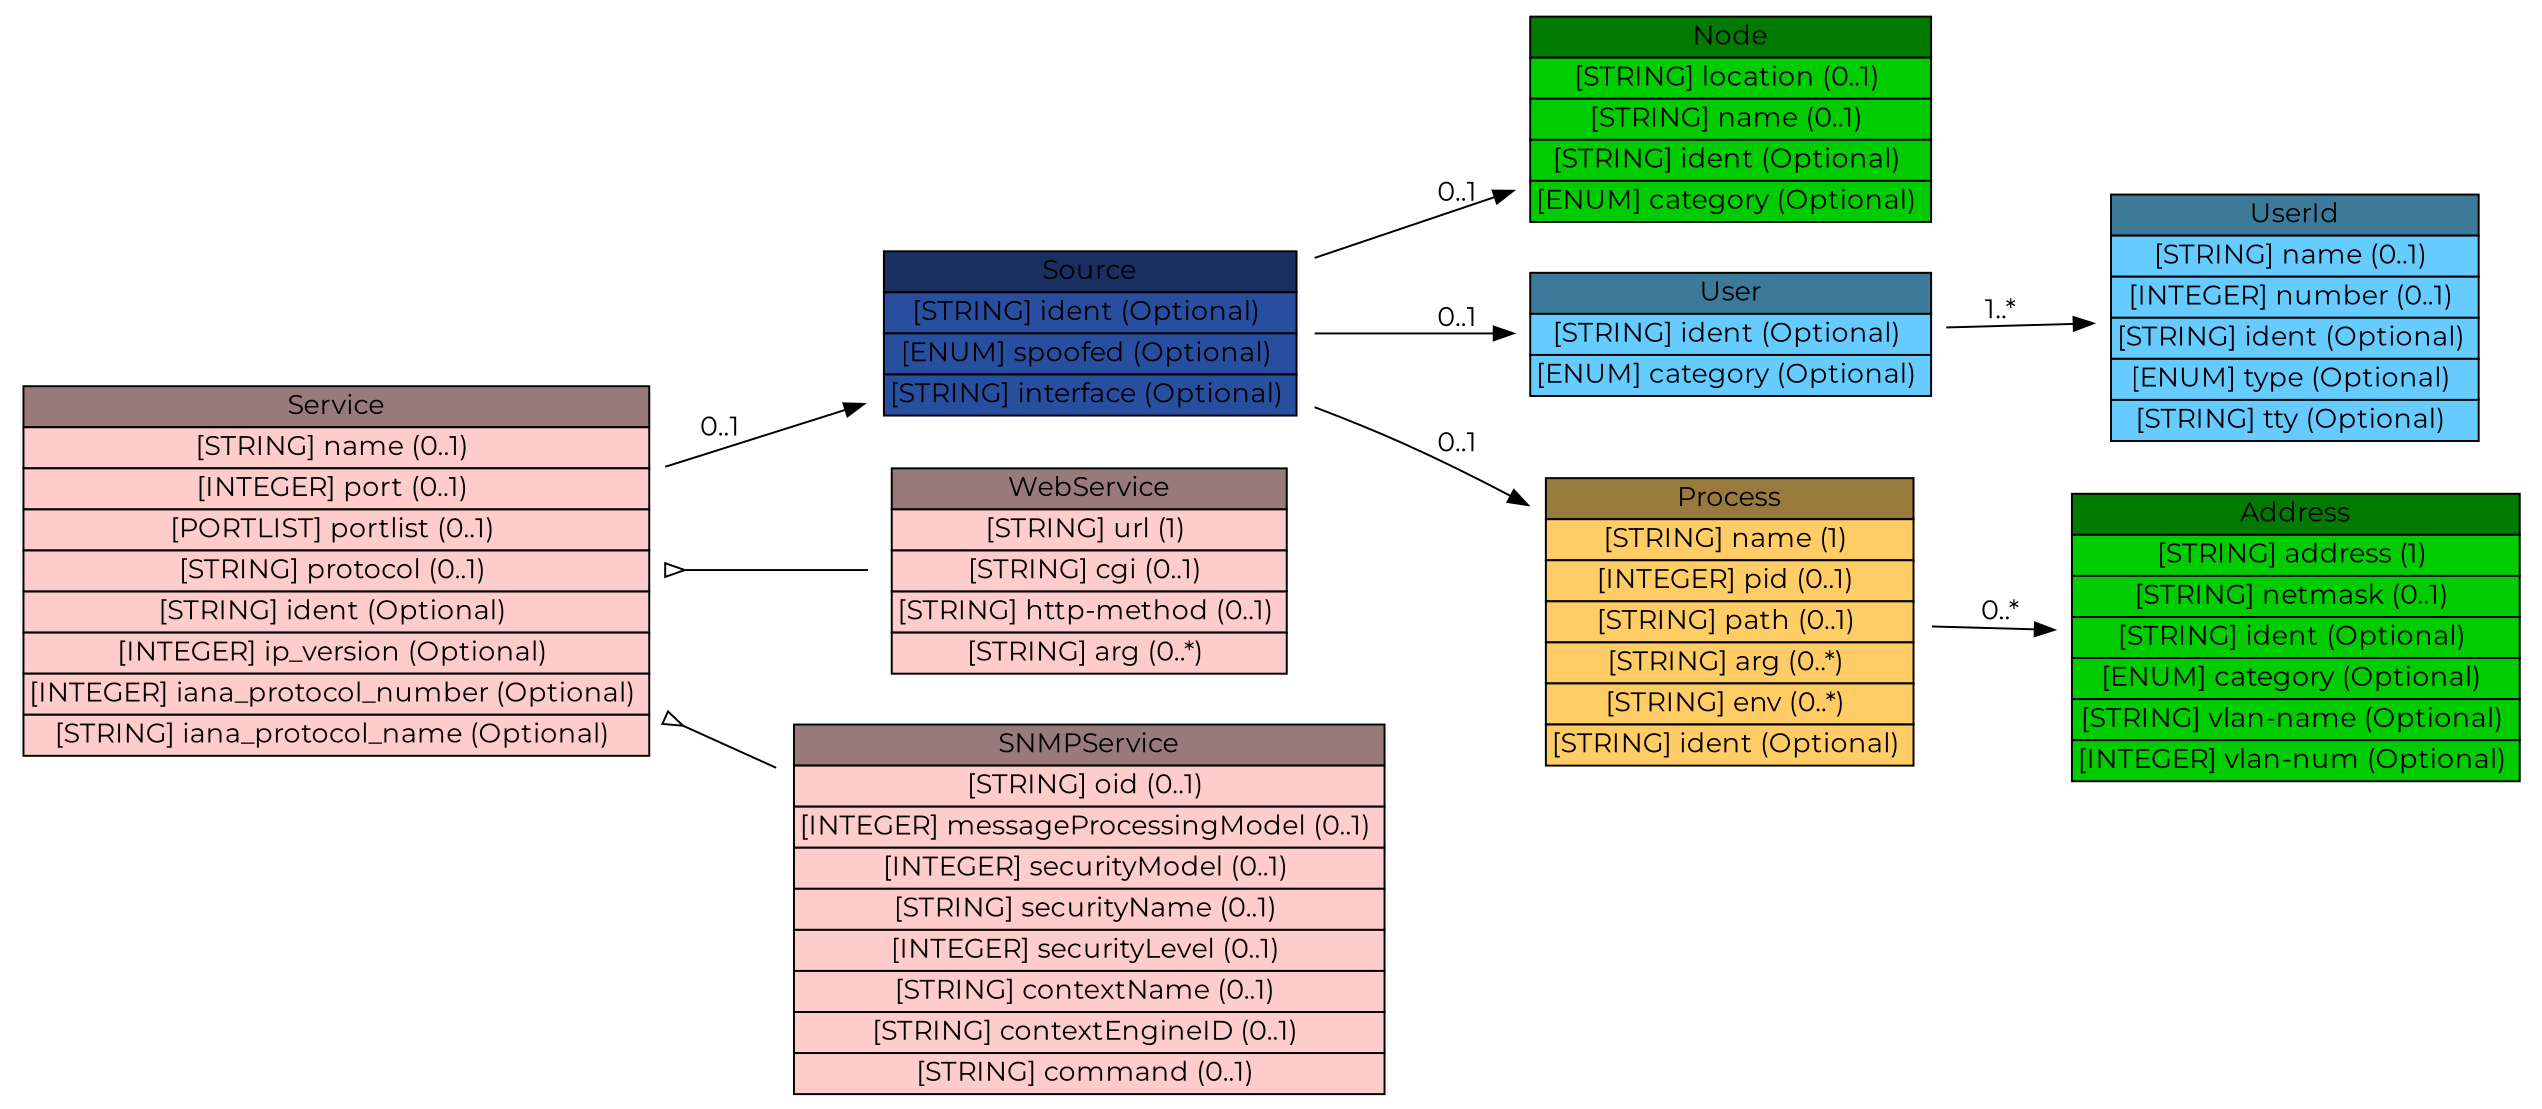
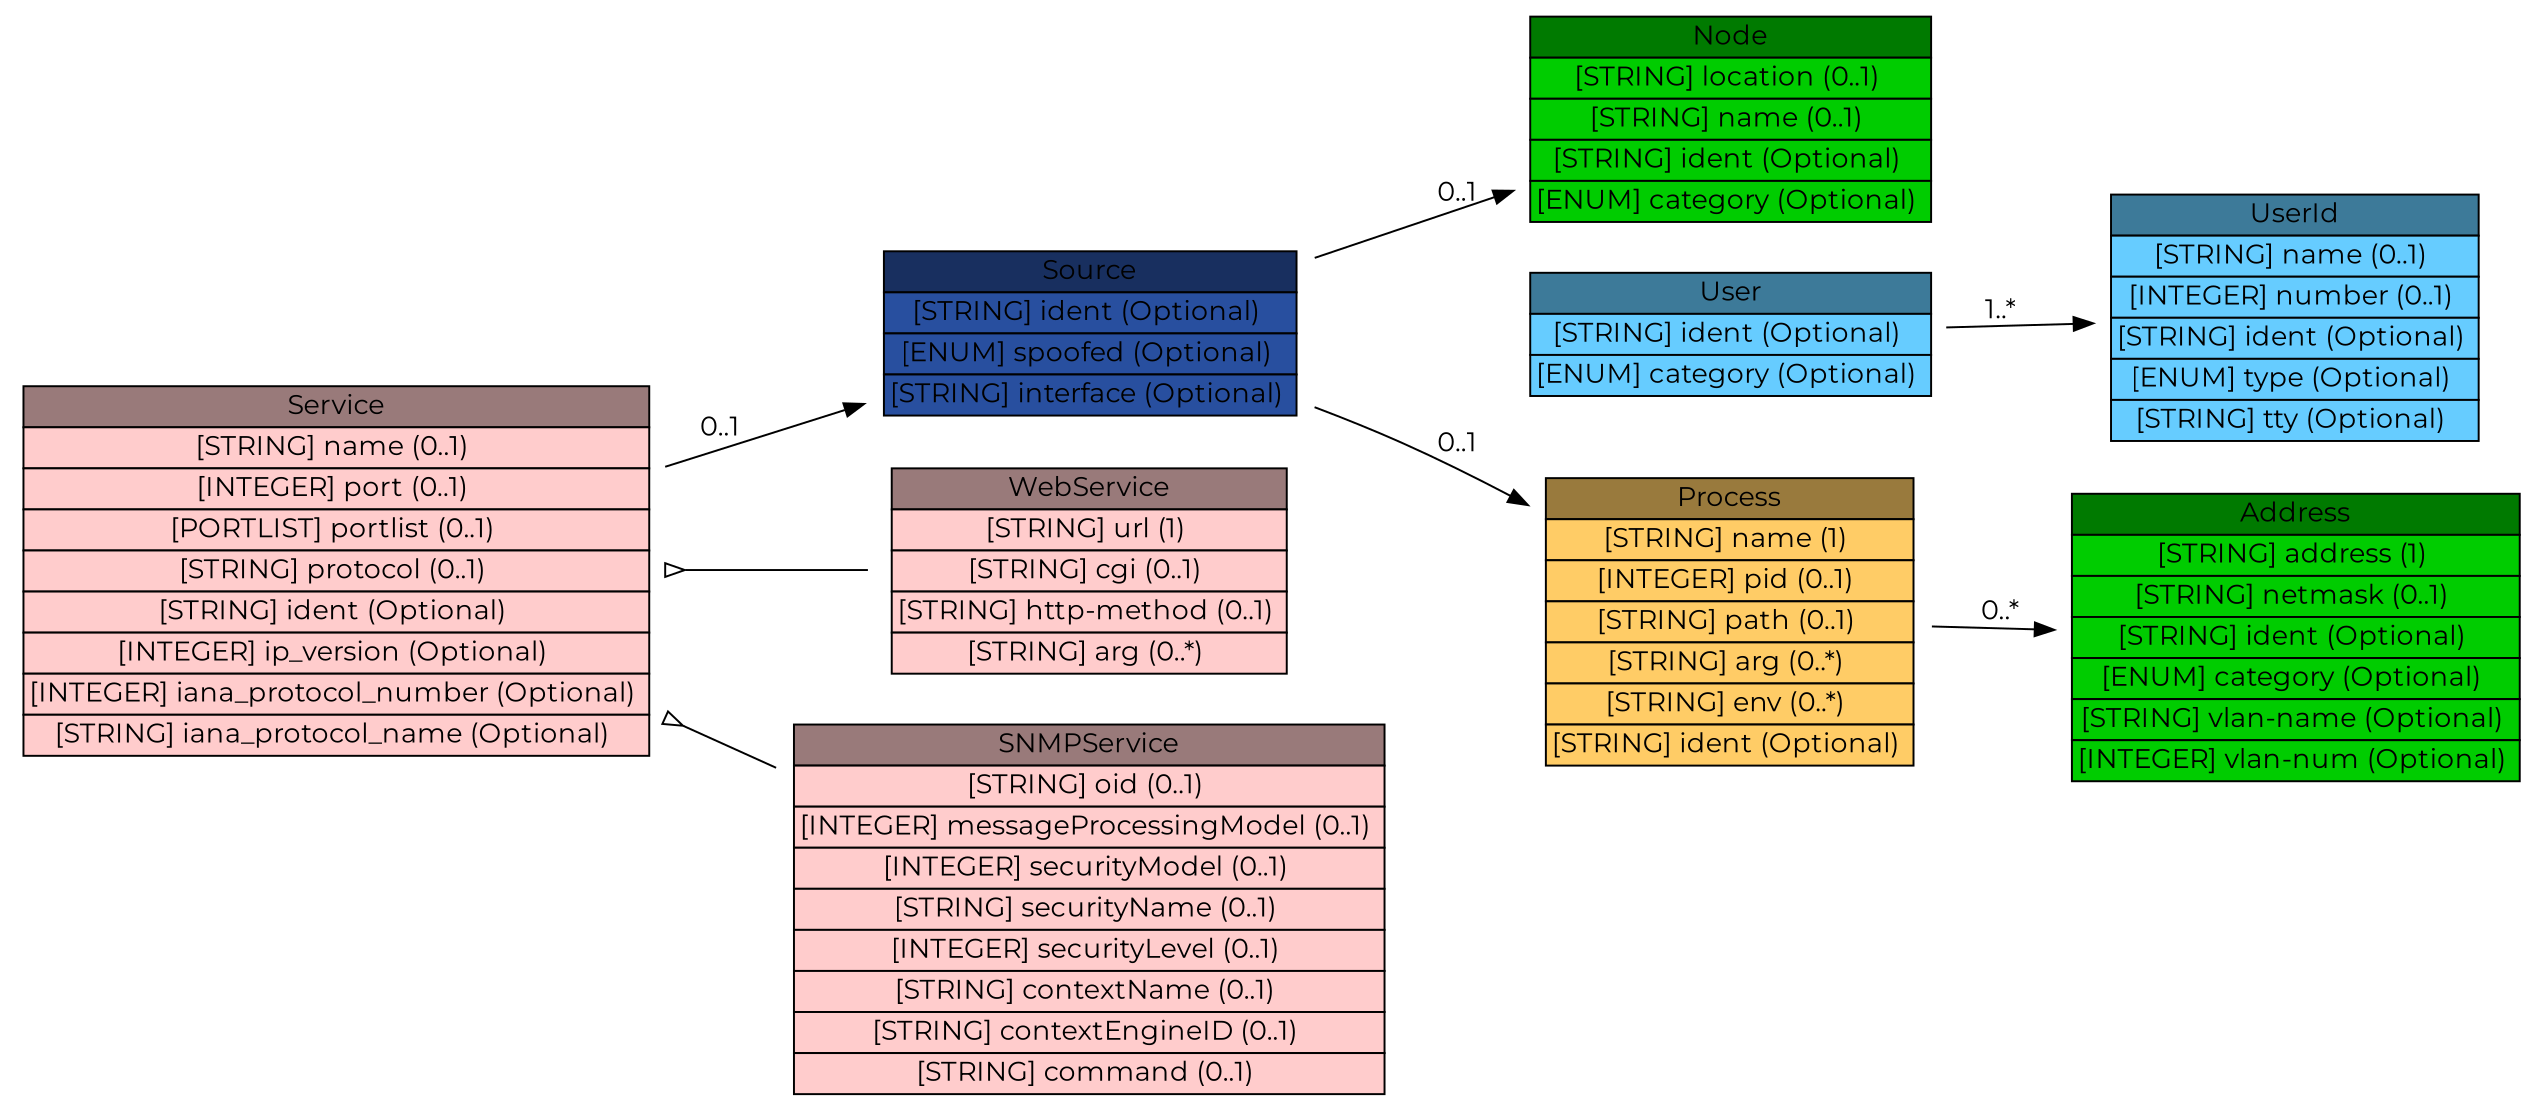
(1404, 333) -> none
